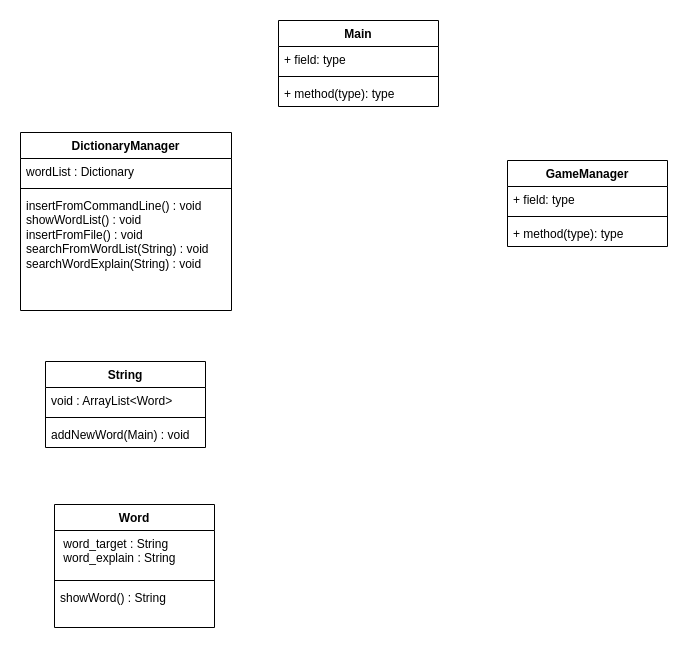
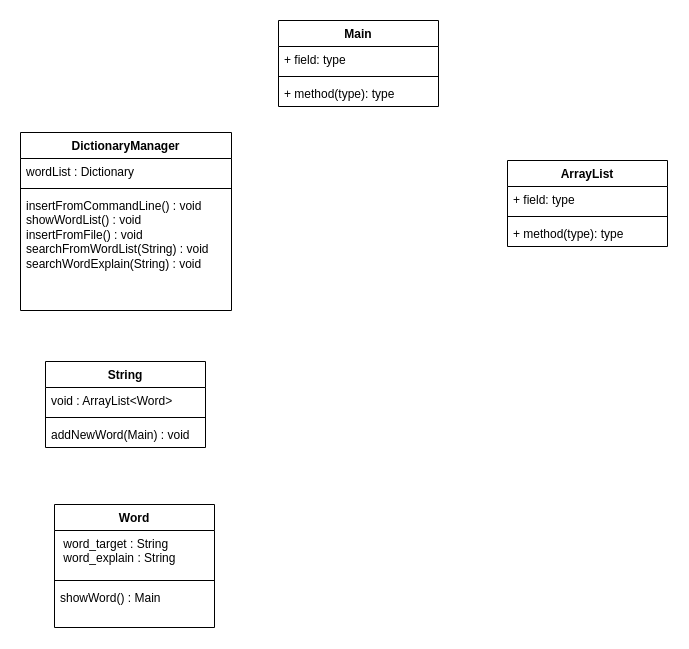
(588, 175) -> (588, 175)
(118, 599) -> (111, 599)
